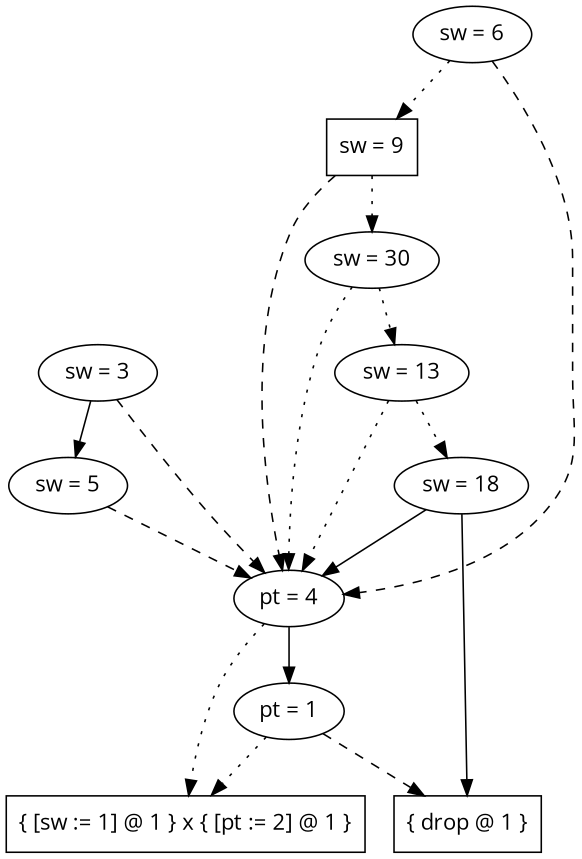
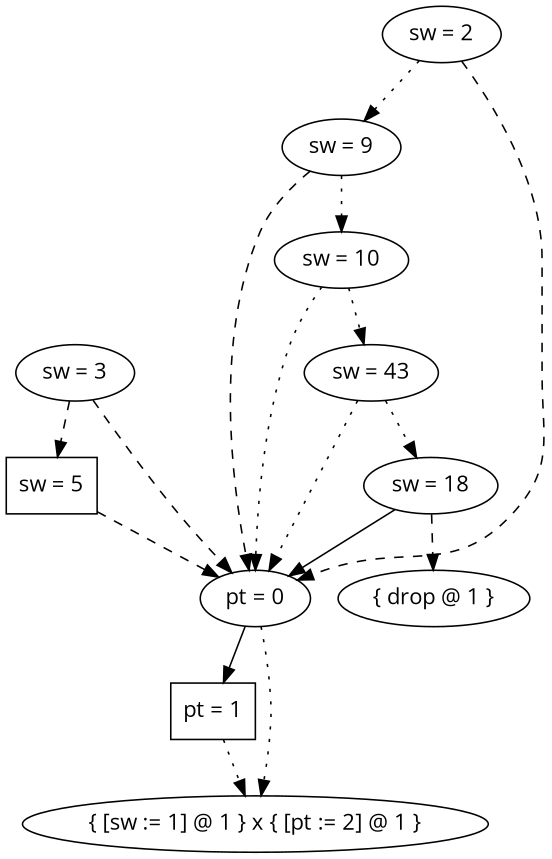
(472, 34) -> (442, 34)
(372, 147) -> (342, 147)
(372, 260) -> (342, 260)
(402, 373) -> (371, 373)
(85, 421) -> (65, 421)
(68, 486) -> (52, 486)
(289, 598) -> (255, 598)
(464, 647) -> (432, 534)
(289, 711) -> (213, 711)
(367, 761) -> none
(186, 824) -> (255, 824)
(468, 824) -> (434, 598)
